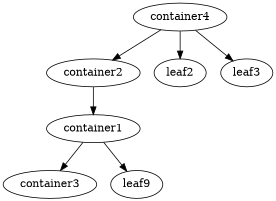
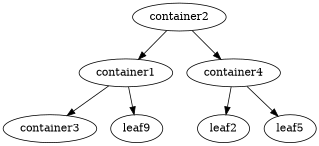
(140, 43) -> (204, 42)
(247, 73) -> (290, 129)
